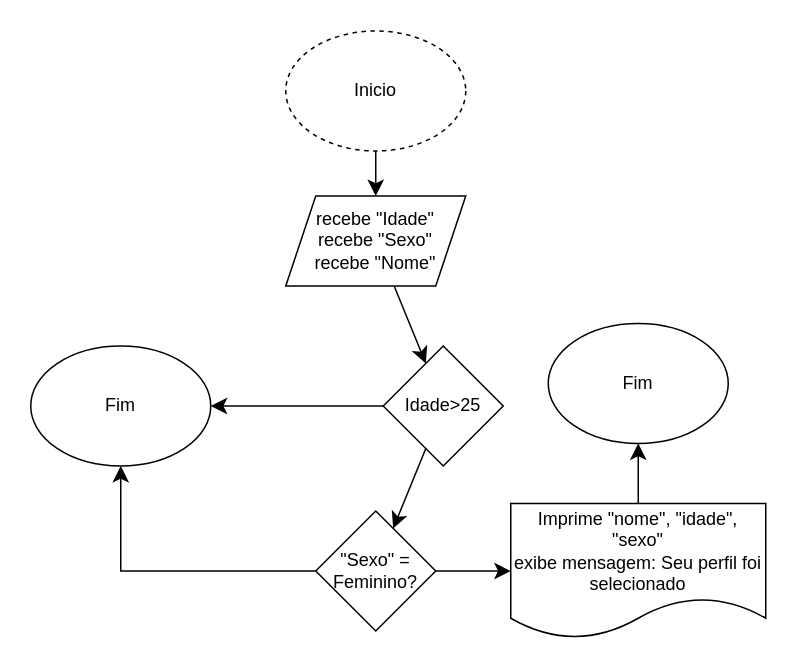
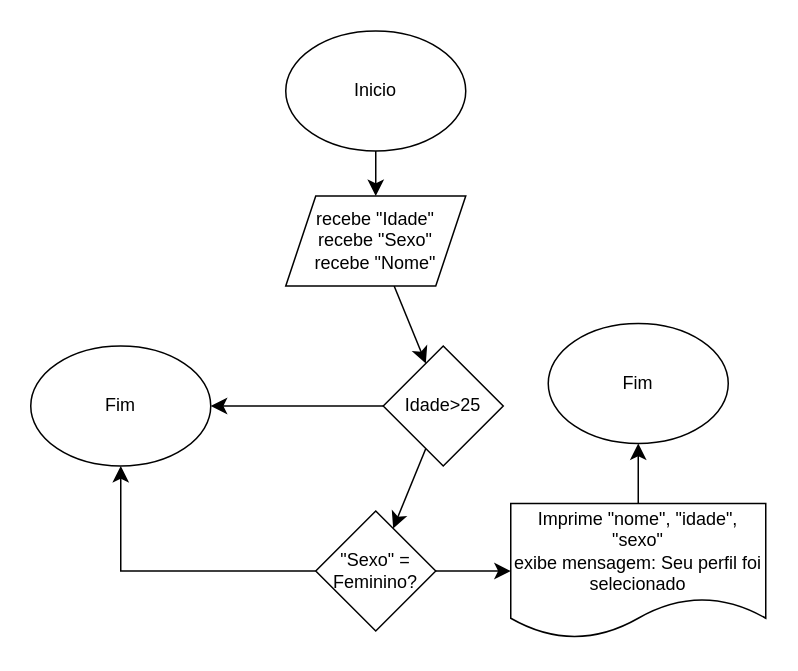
(376, 91) -> (376, 91)
